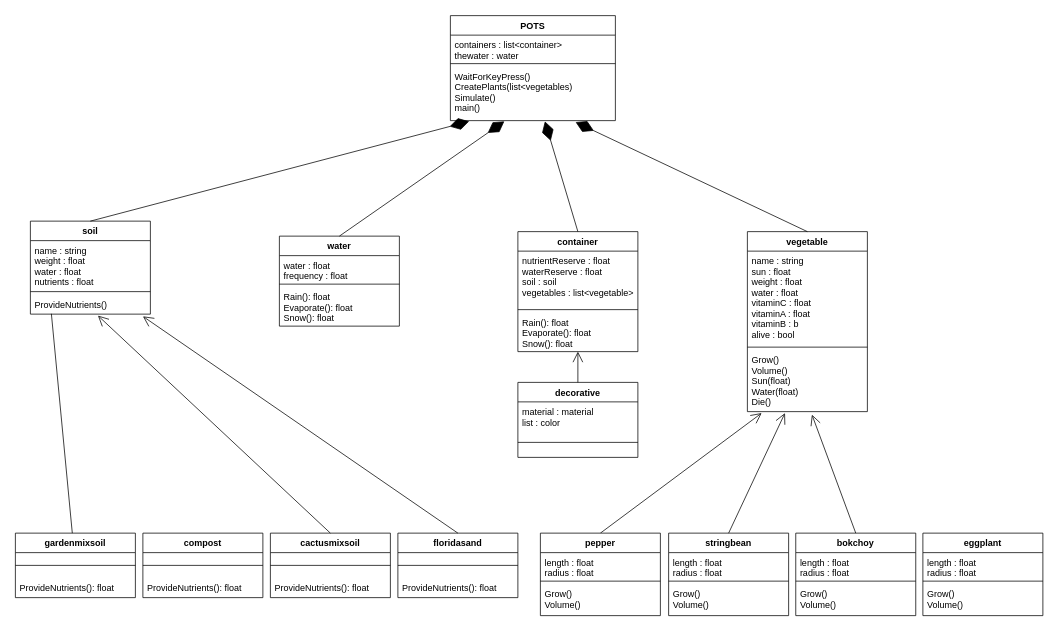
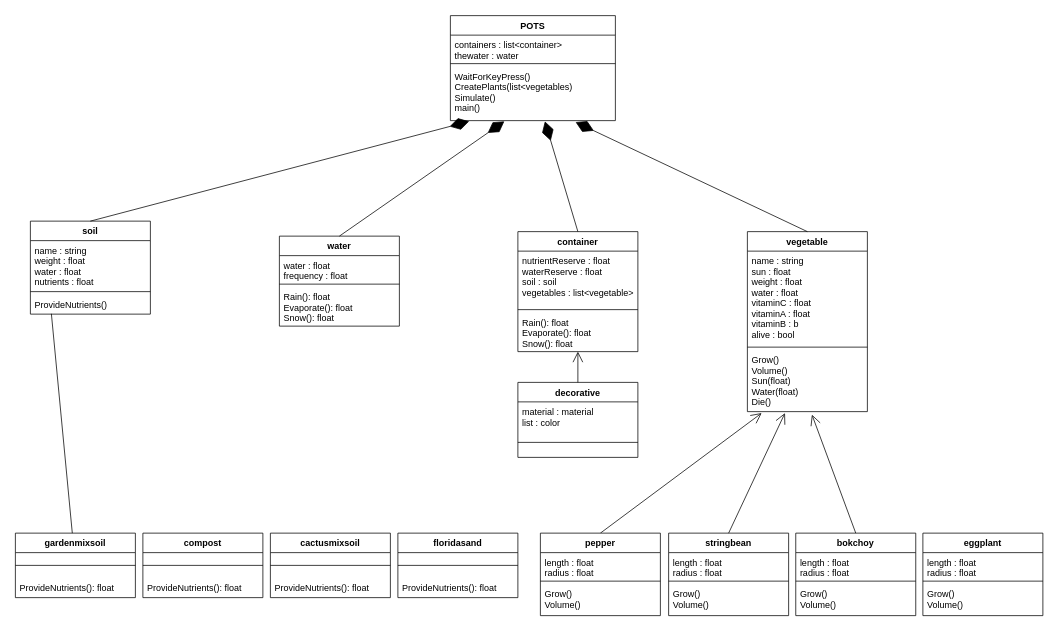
(215, 425) -> none
(301, 425) -> none
